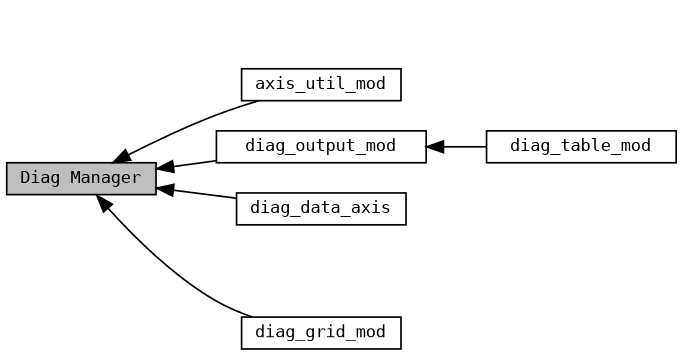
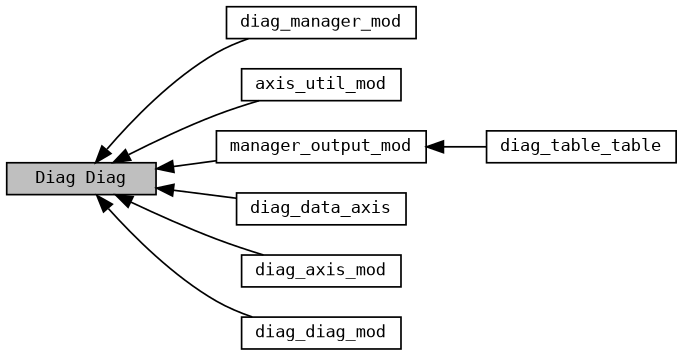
none -> (321, 23)
(321, 147) -> (321, 147)
(581, 147) -> (581, 147)
(81, 179) -> (81, 179)
none -> (321, 271)
(321, 333) -> (321, 333)
